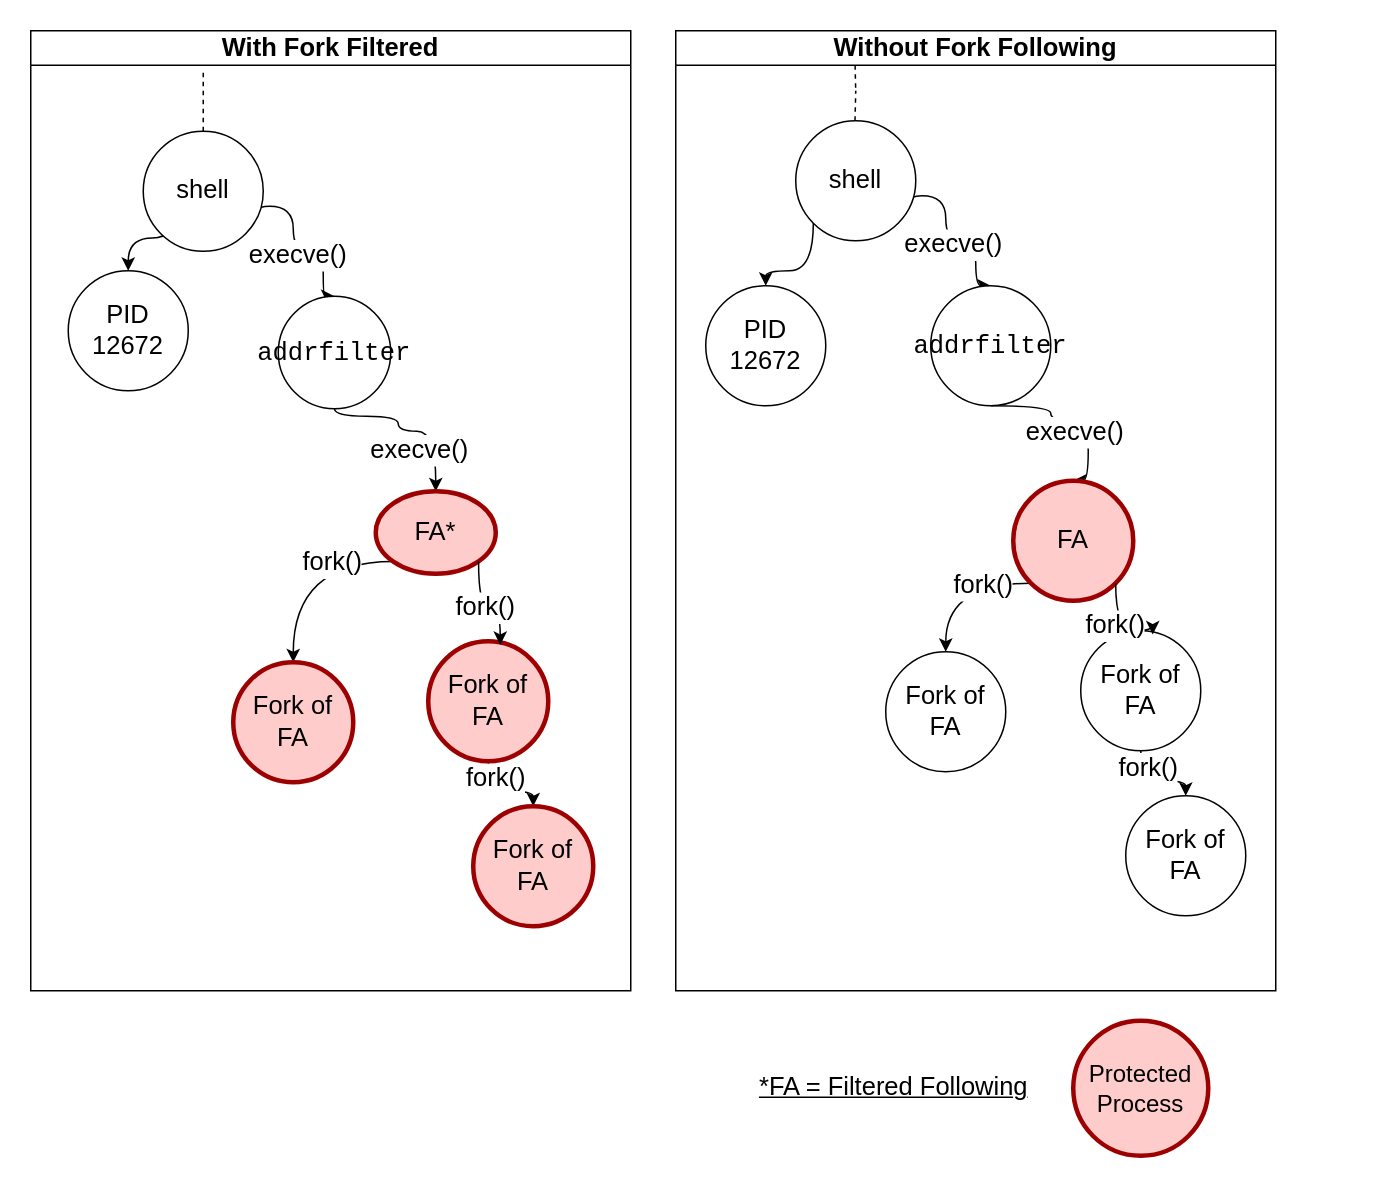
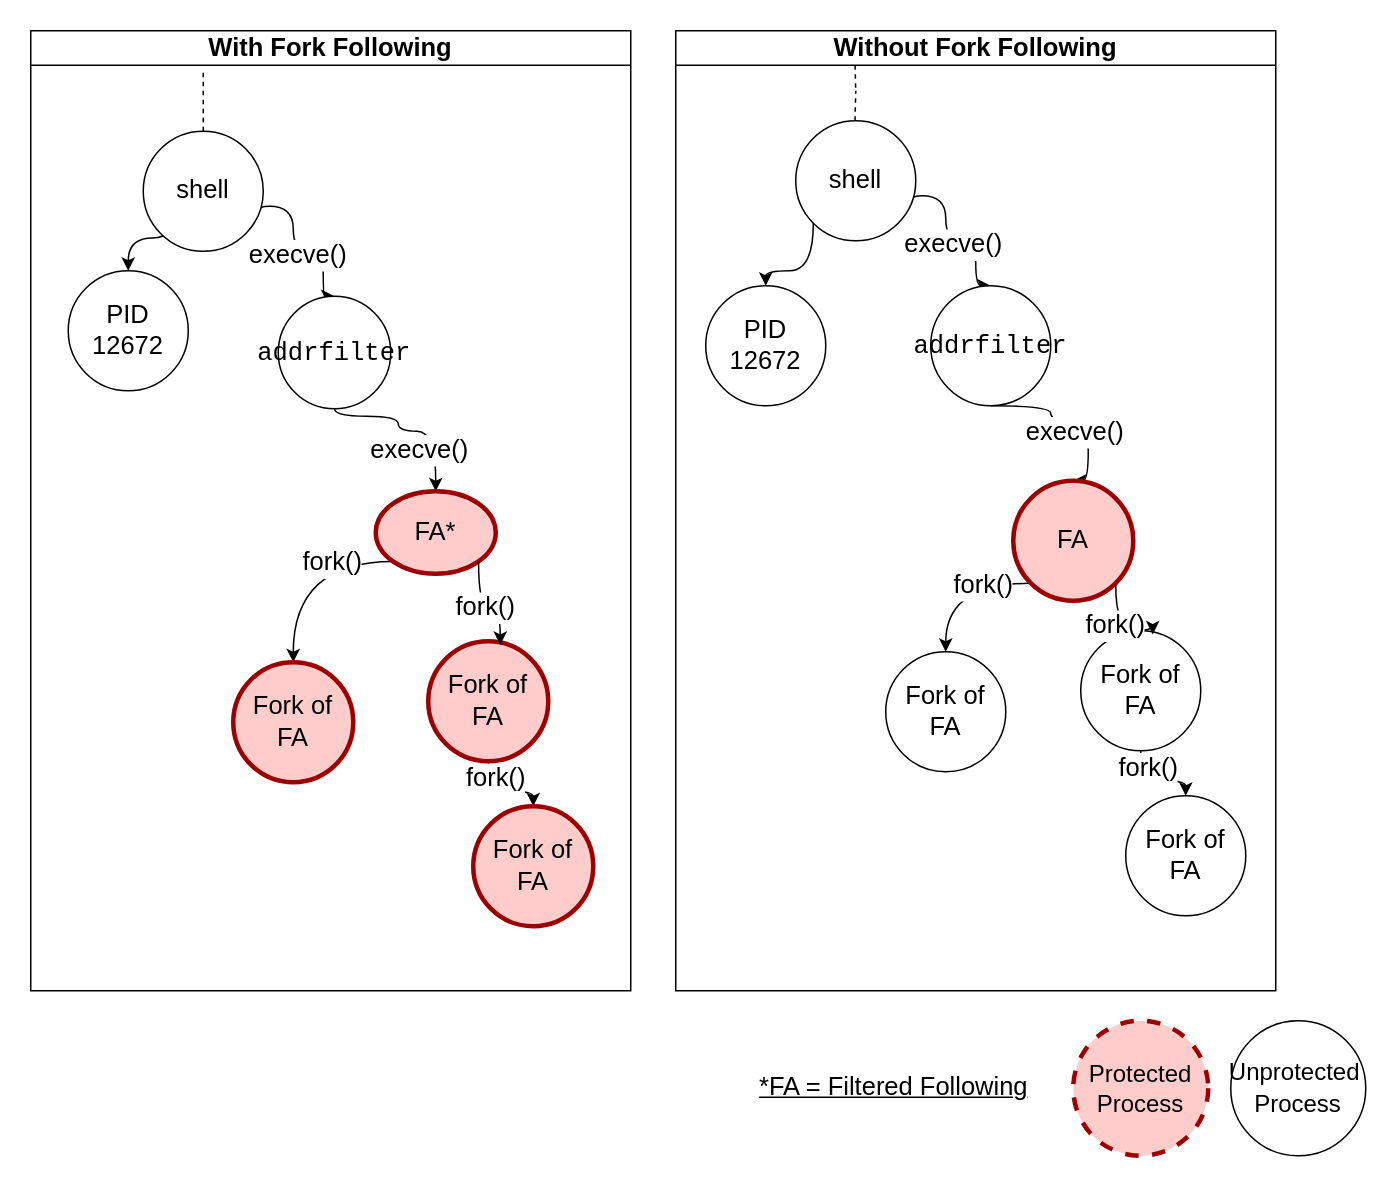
(331, 49) -> (331, 49)
(1141, 1088) -> (1141, 1088)
none -> (1298, 1088)
